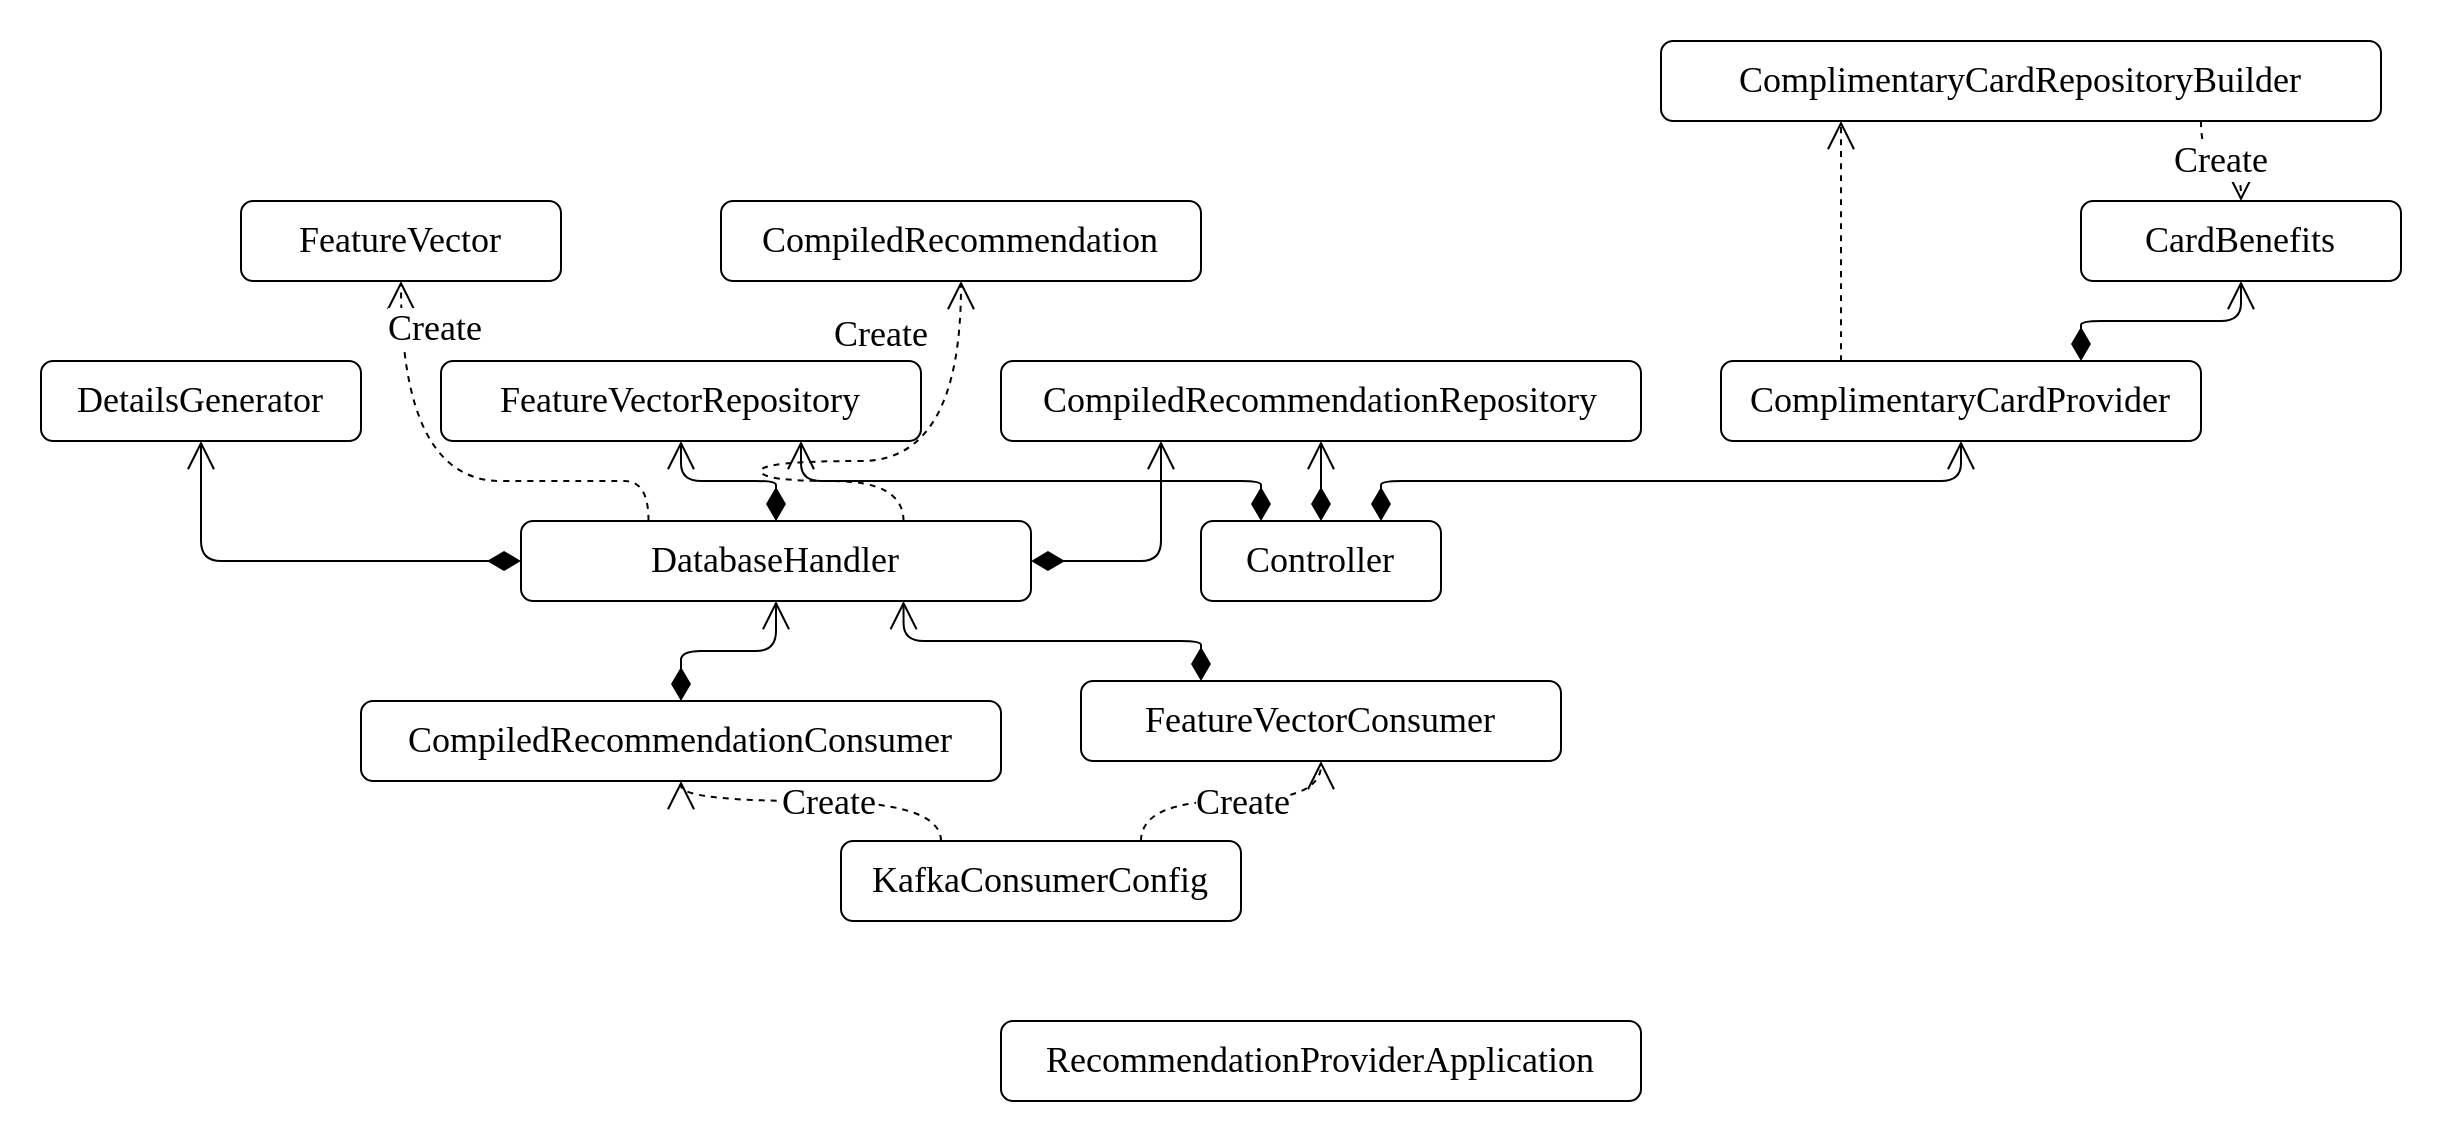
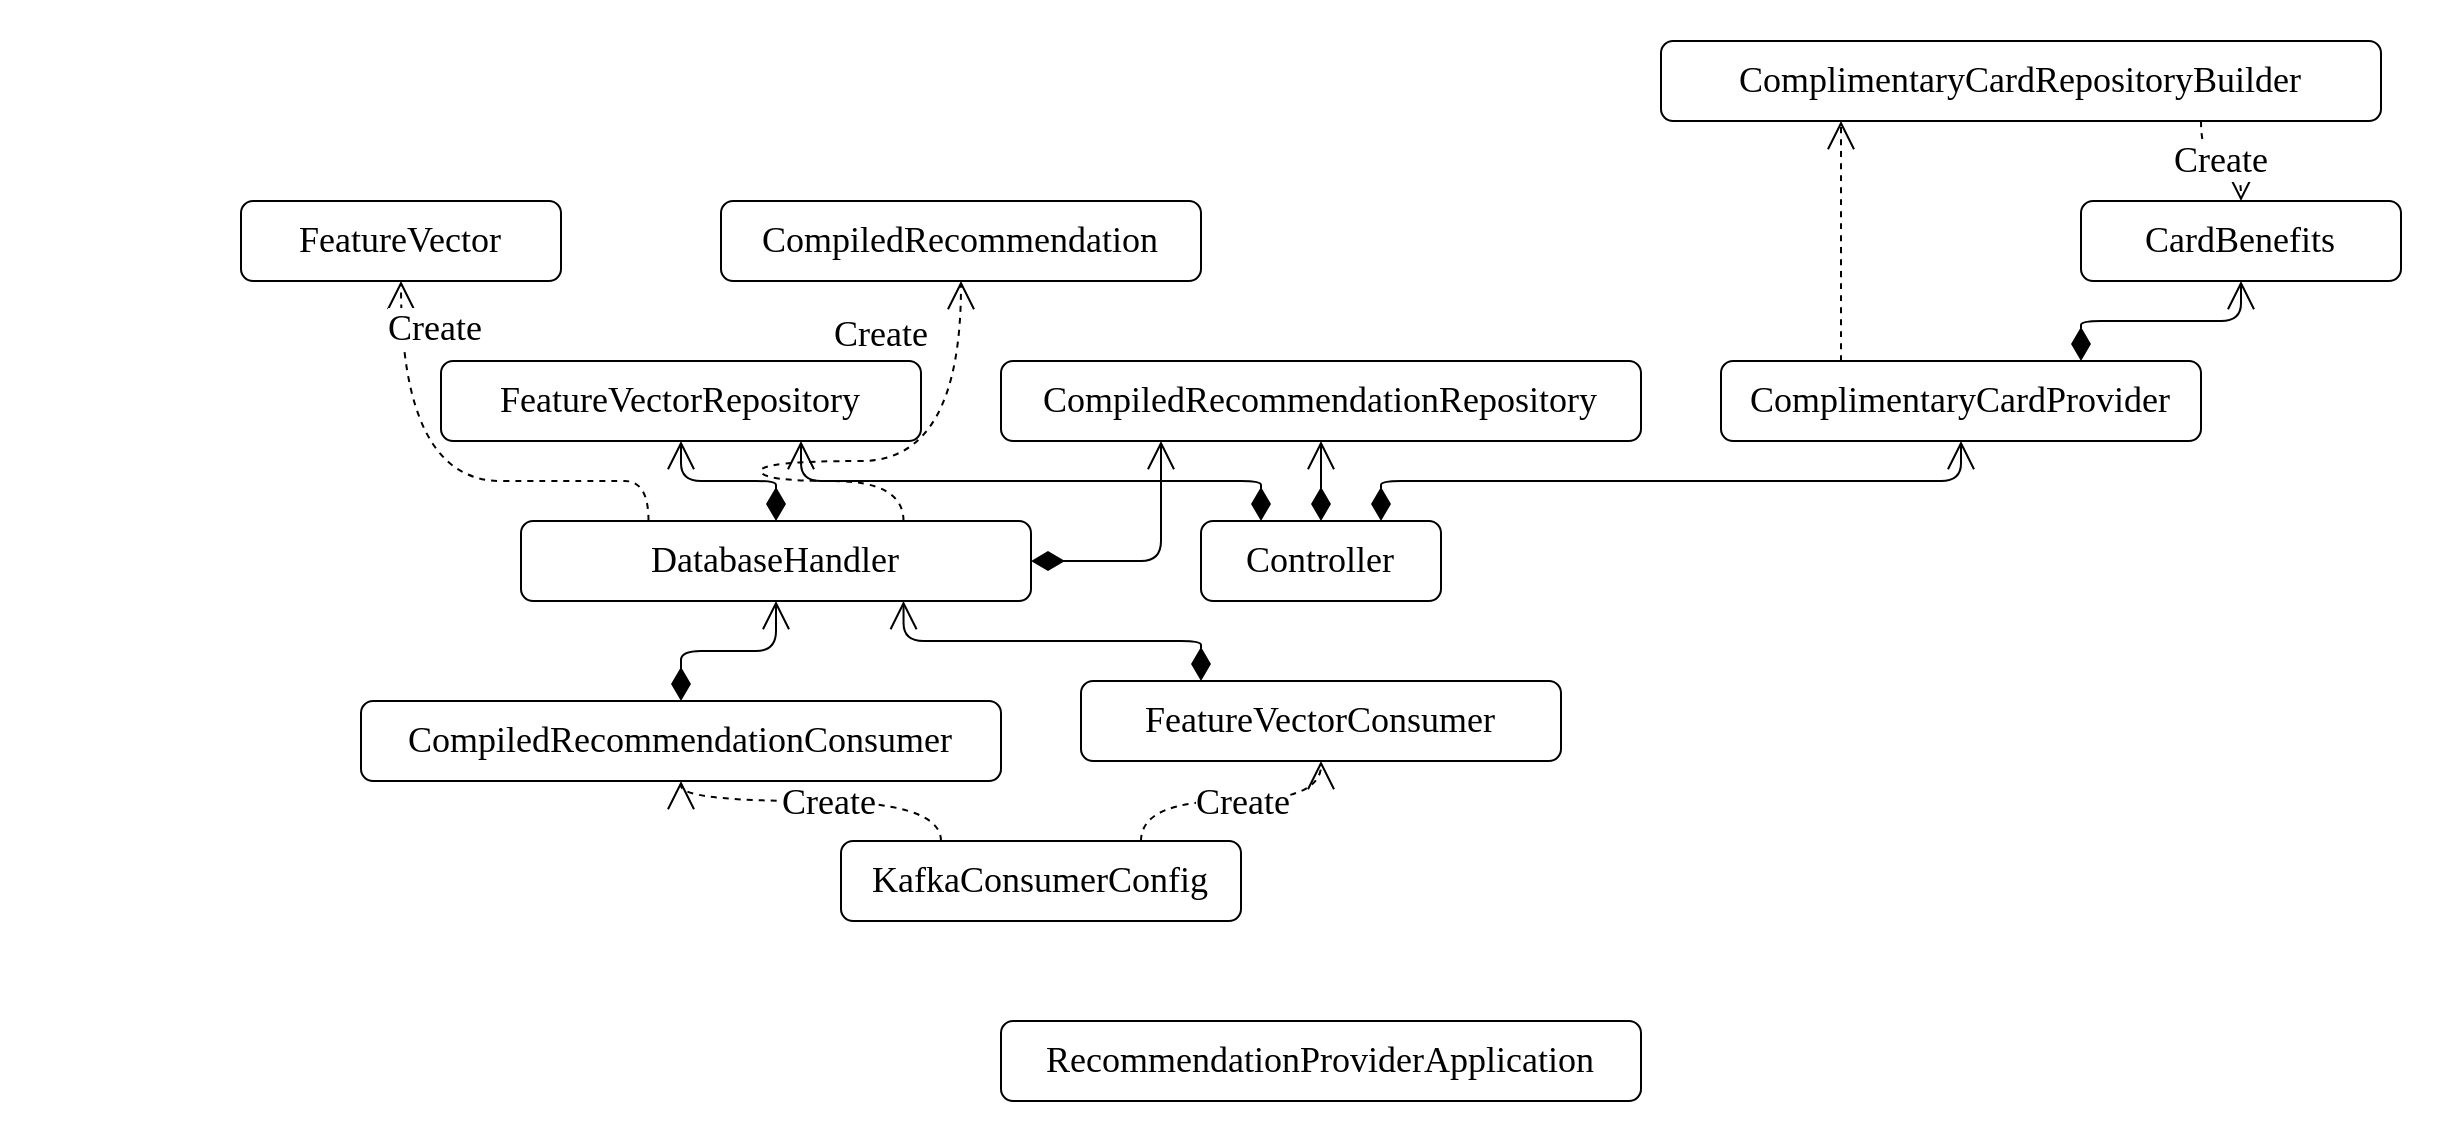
(201, 401) -> none
(295, 561) -> none
